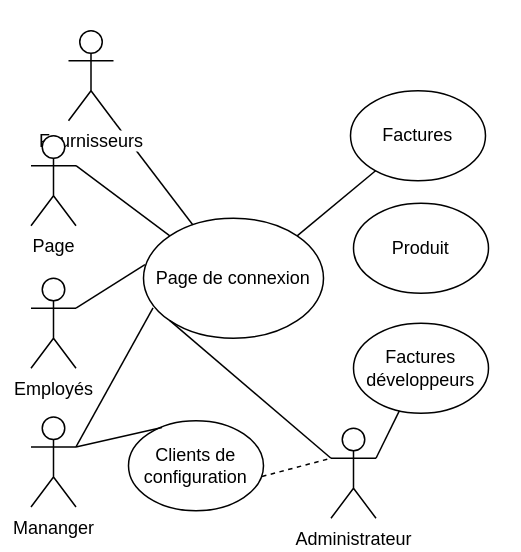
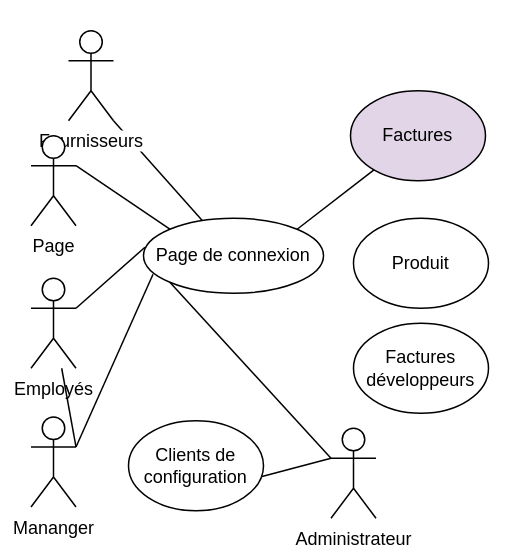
(418, 136) -> (418, 136)
(421, 248) -> (421, 263)
(233, 278) -> (233, 256)
(387, 435) -> none
(119, 437) -> (69, 408)
(295, 468) -> (295, 468)
